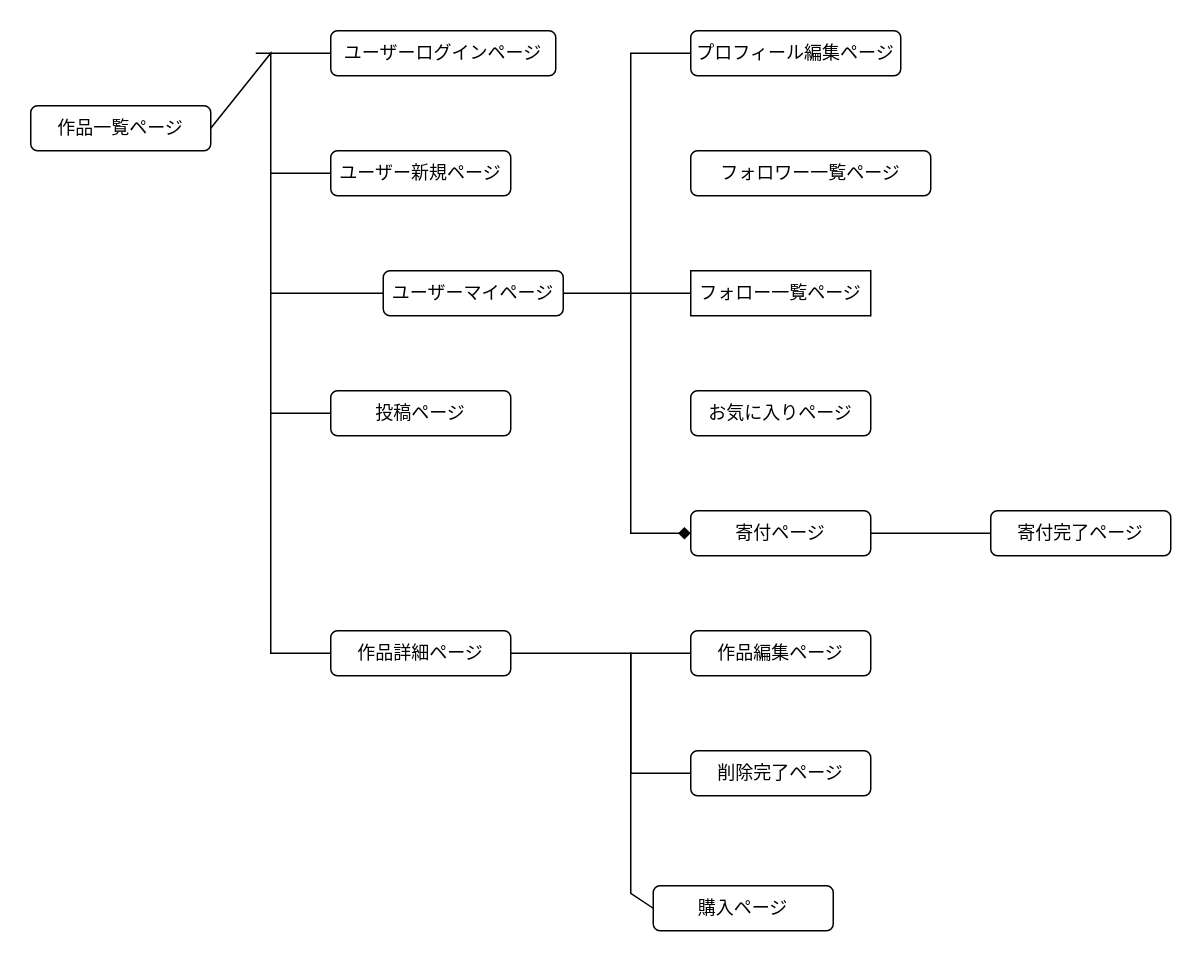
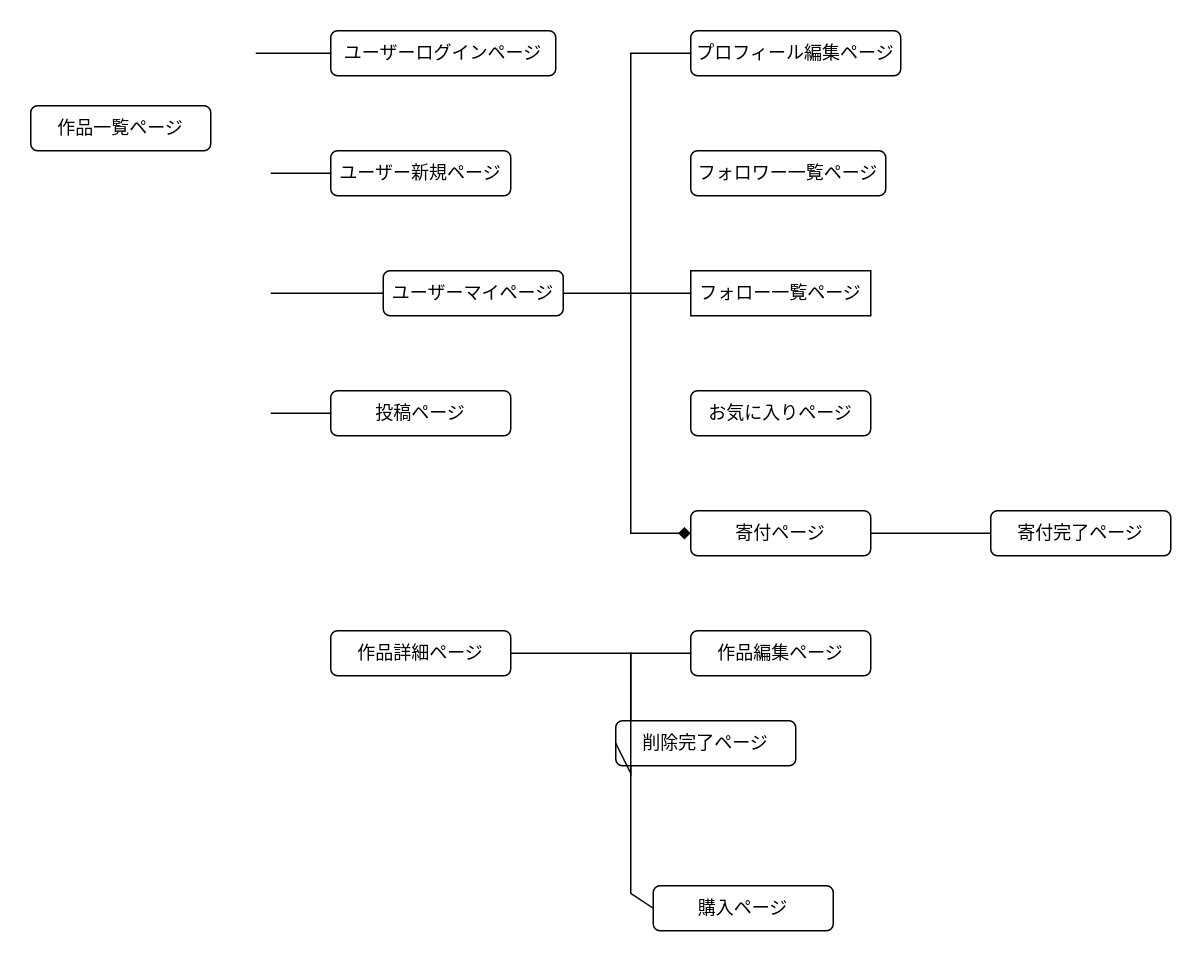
(811, 173) -> (788, 173)
(271, 335) -> none
(781, 773) -> (706, 743)
